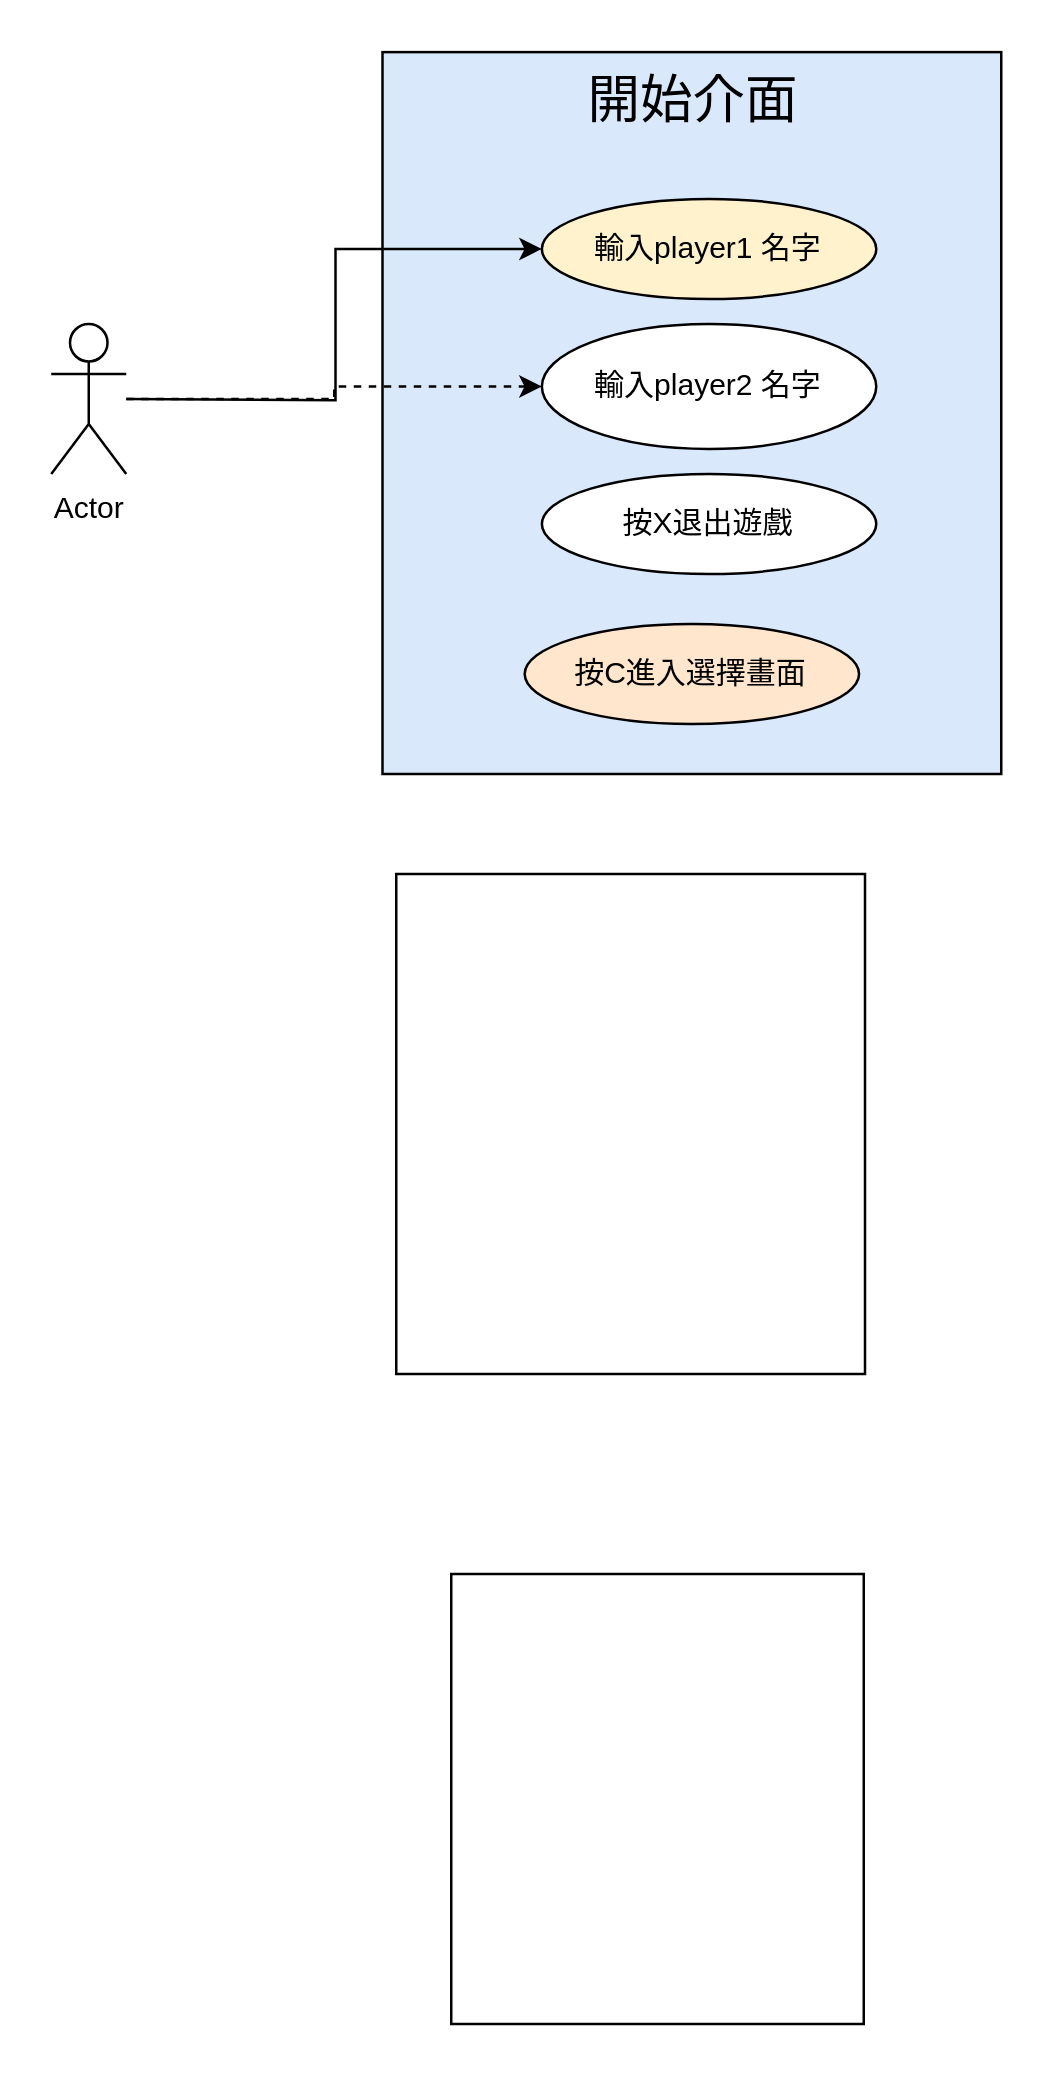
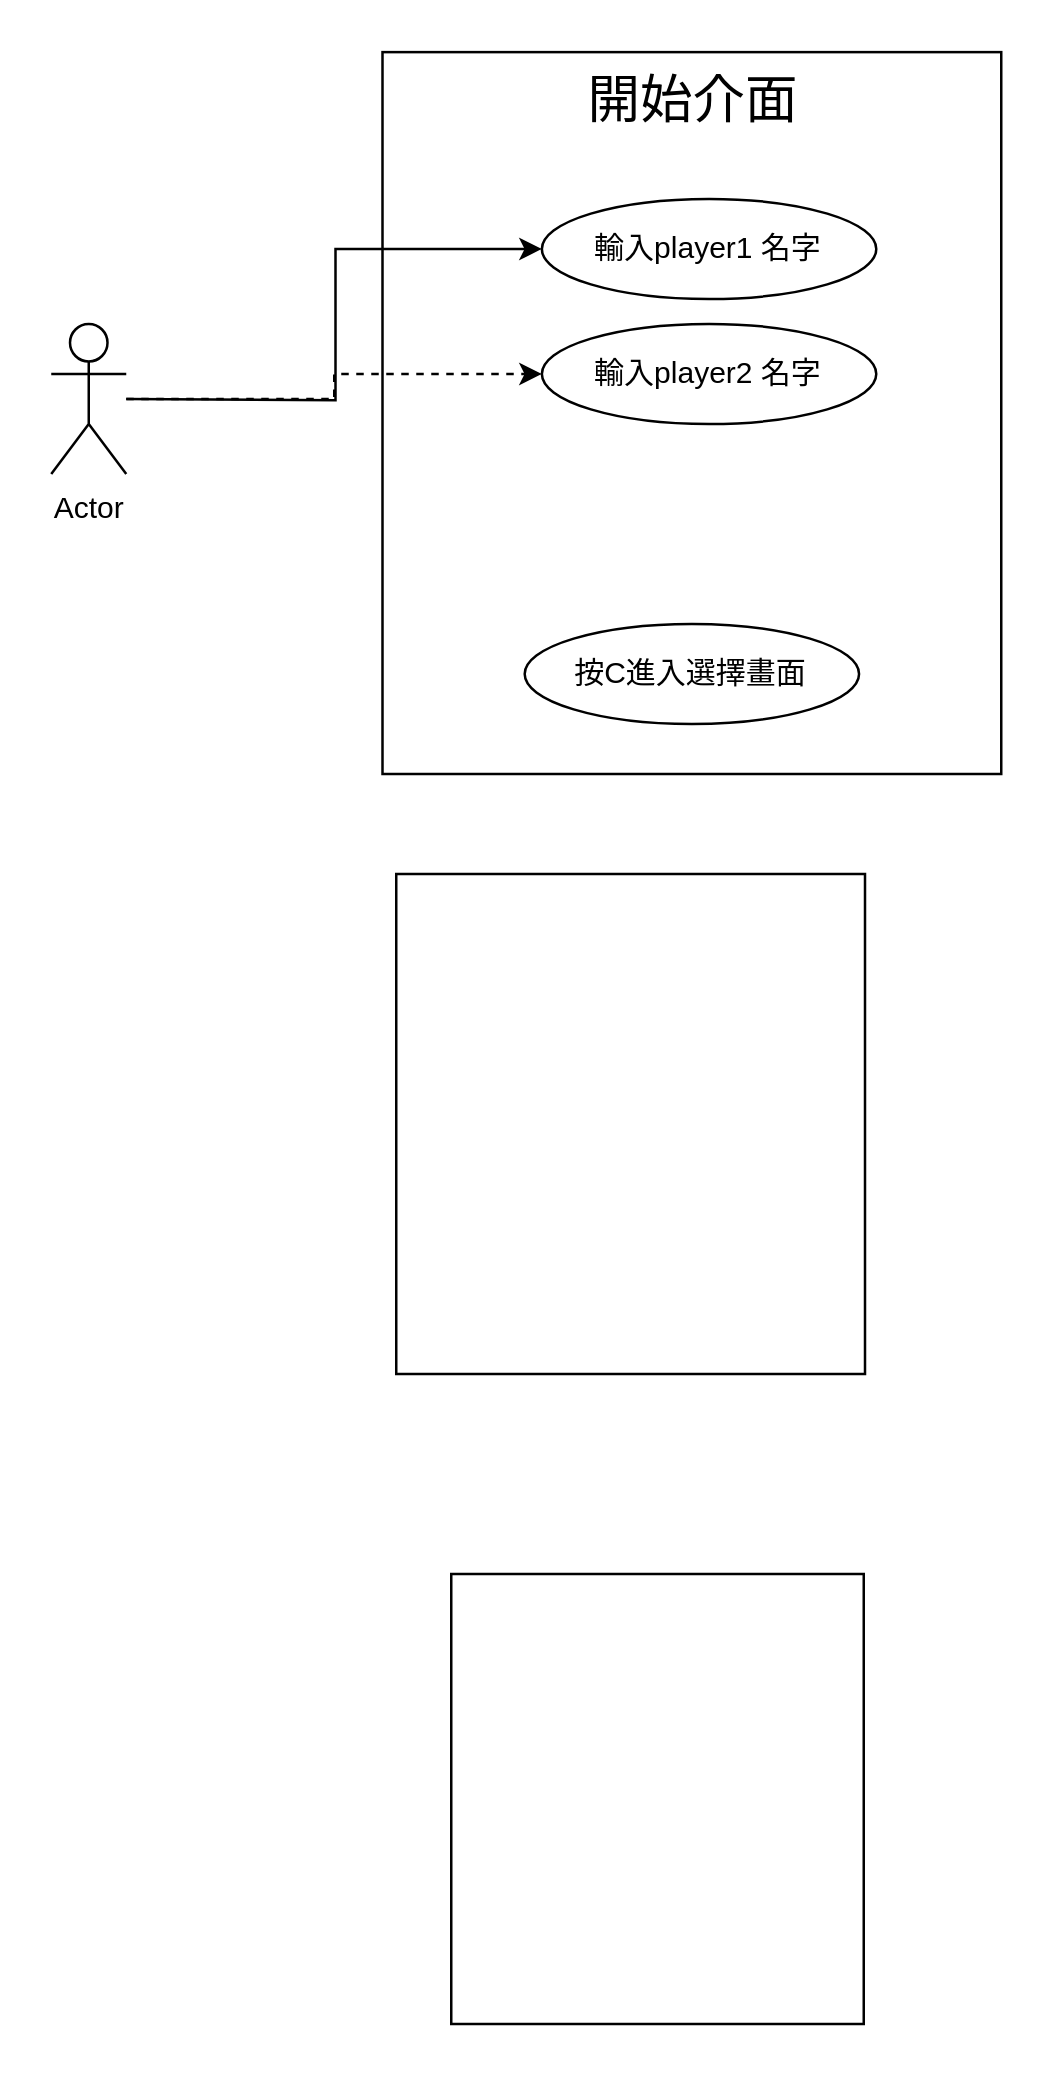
(694, 87) -> (694, 87)
(709, 249) -> (709, 249)
(709, 386) -> (709, 374)
(709, 524) -> none
(692, 674) -> (692, 674)
